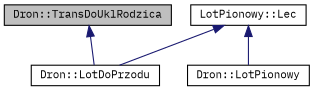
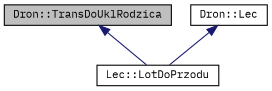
(248, 15) -> (229, 15)
(95, 75) -> (158, 75)
(248, 75) -> none
